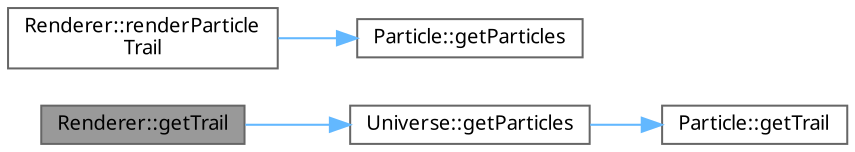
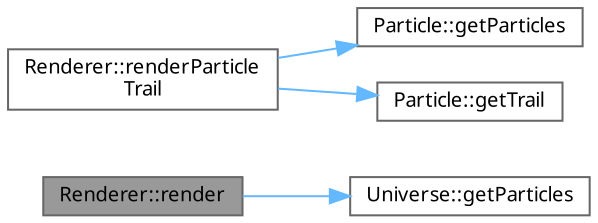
(143, 125) -> (143, 196)
(616, 125) -> (317, 91)
